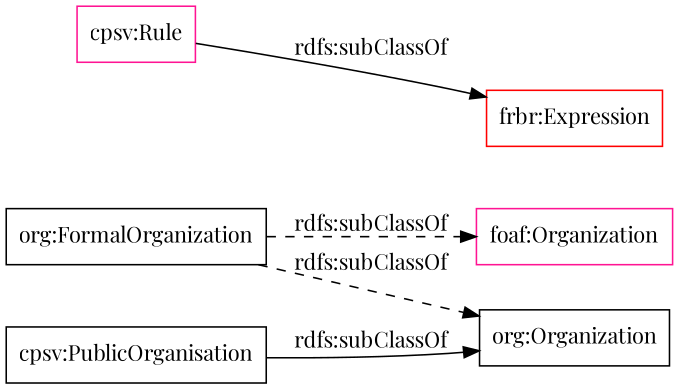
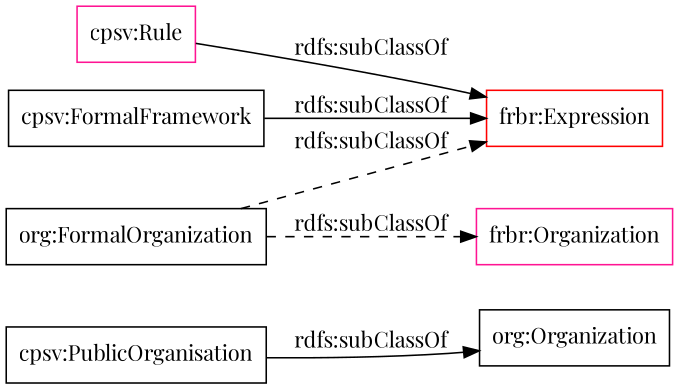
none -> (136, 118)
(575, 237) -> (575, 237)
(361, 289) -> (356, 177)
